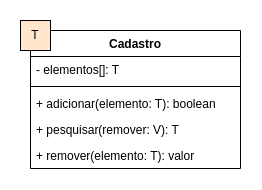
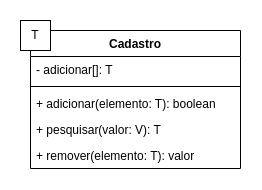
(36, 36) -> (36, 36)
(84, 70) -> (82, 70)
(114, 130) -> (106, 130)
